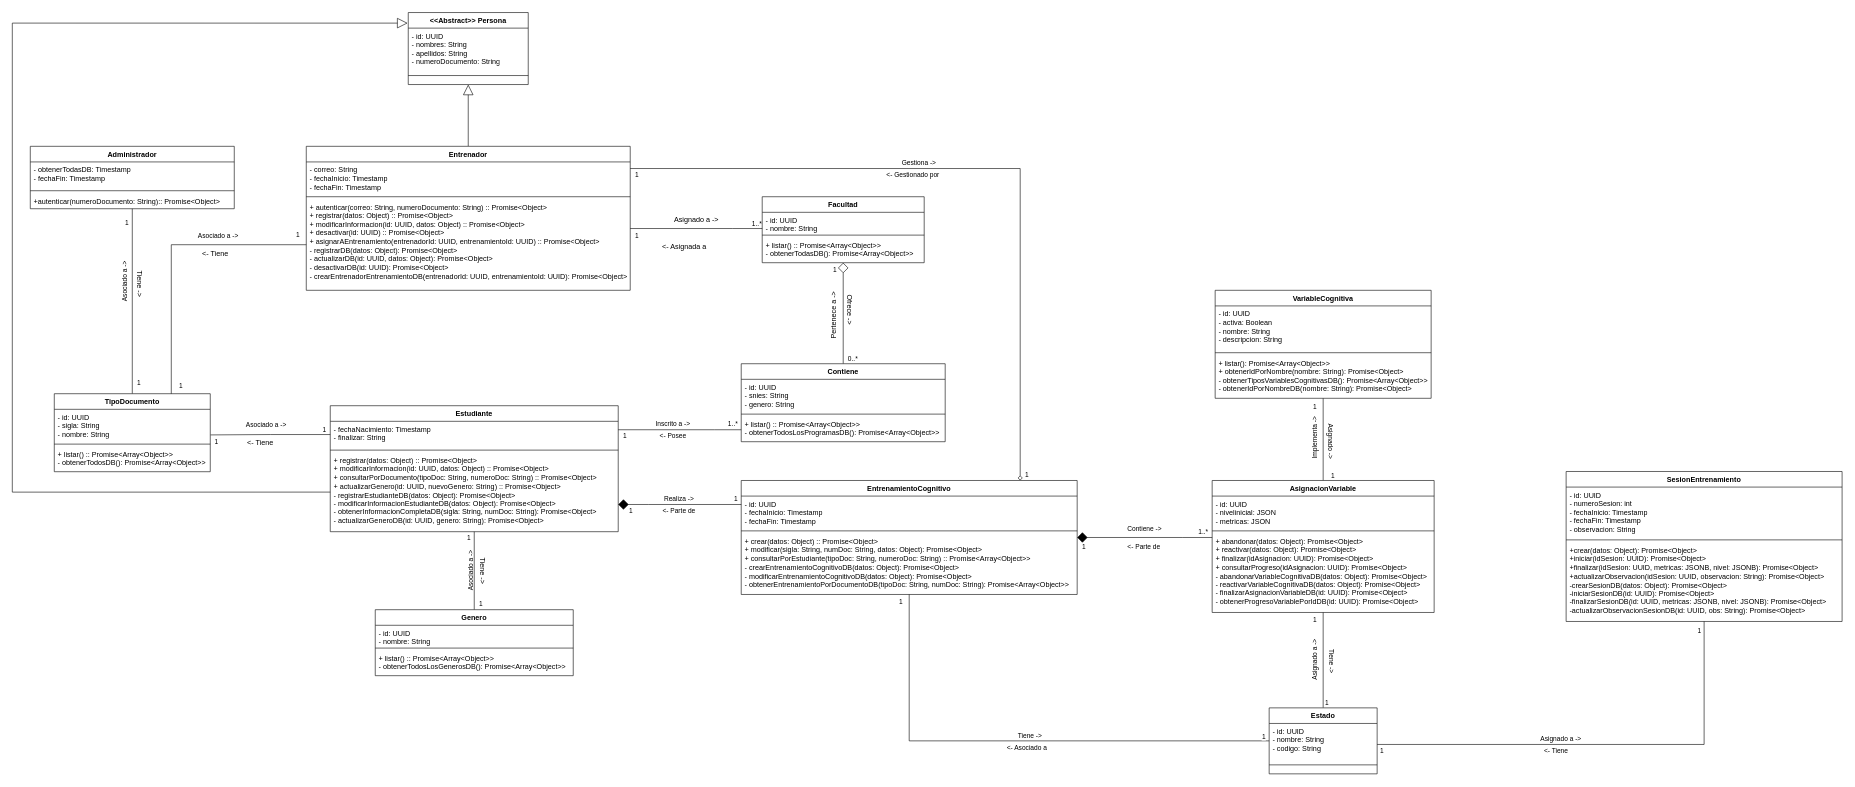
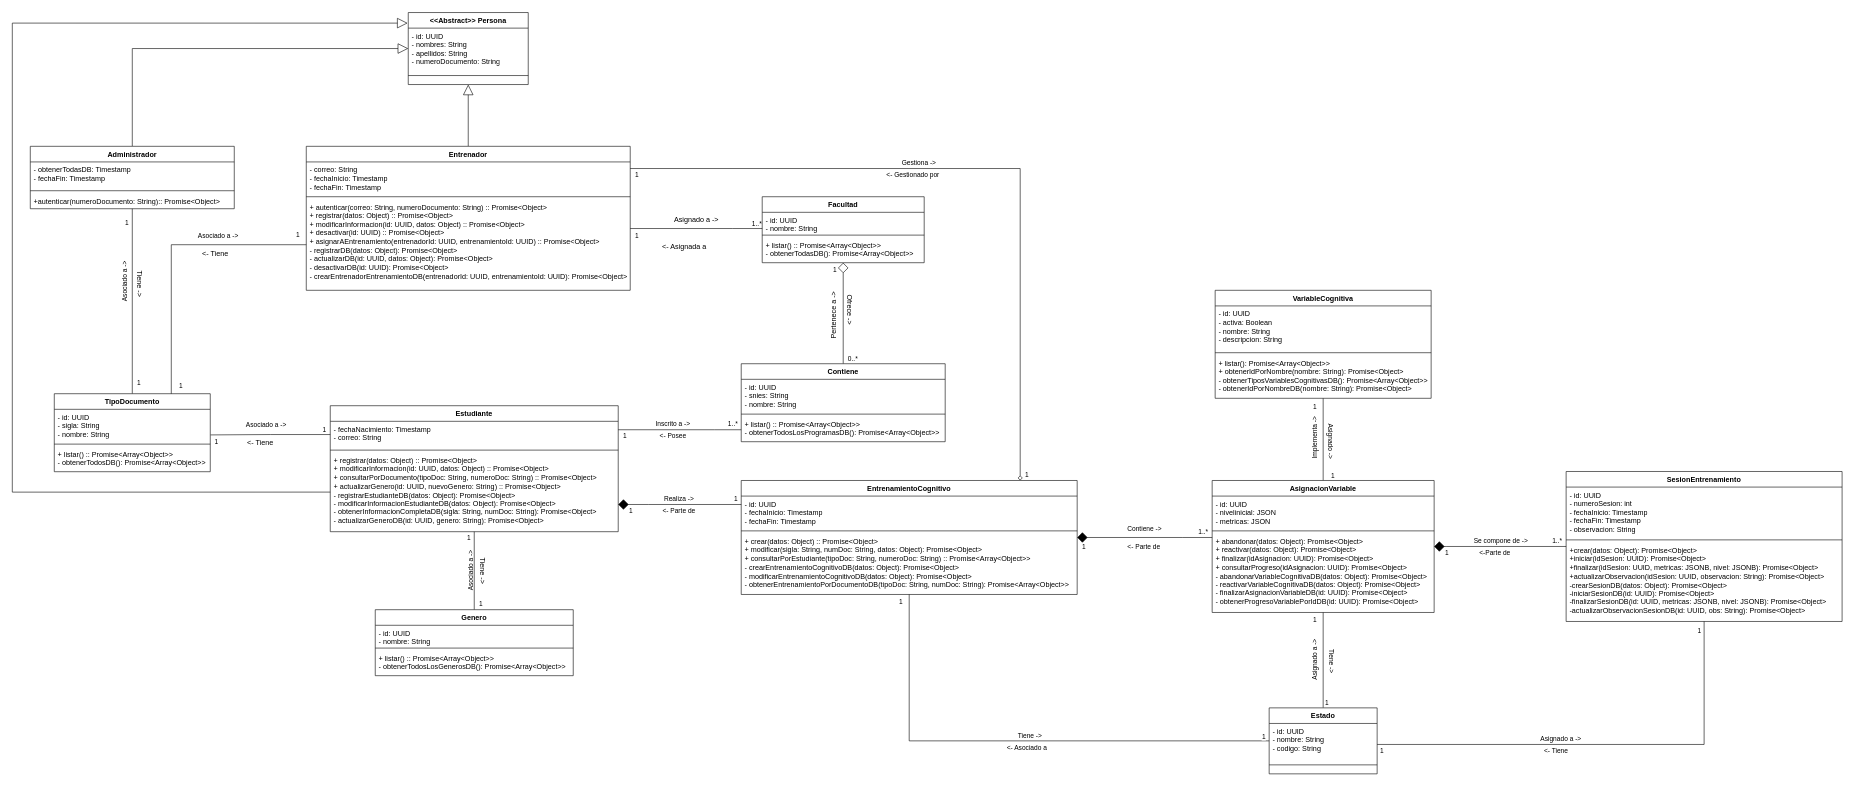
none -> (217, 48)
(773, 396) -> (773, 396)
(385, 434) -> (385, 434)
none -> (1504, 546)
